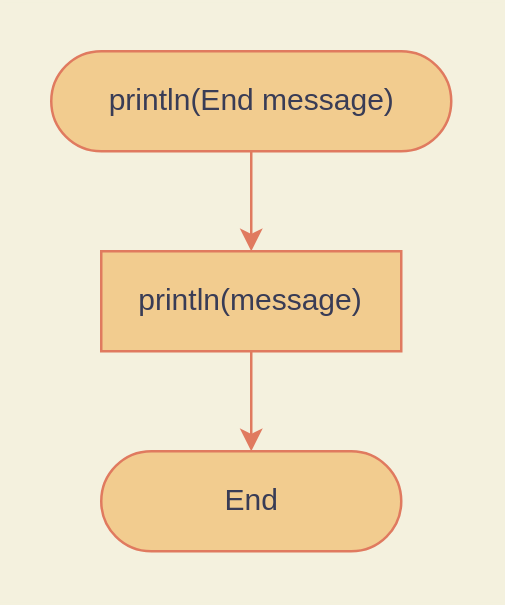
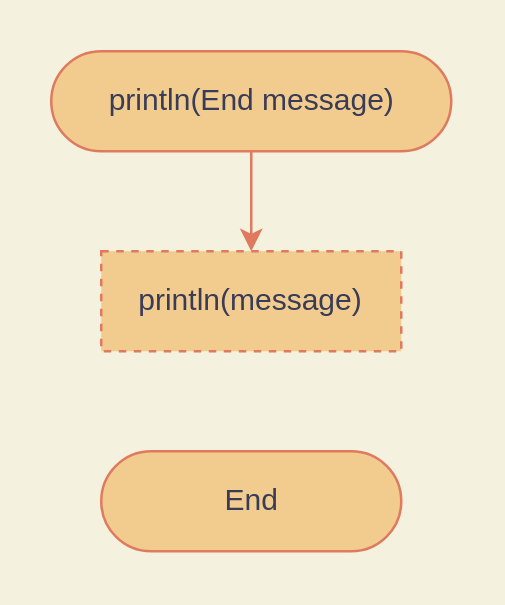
(251, 301) -> (251, 301)
(251, 393) -> none
